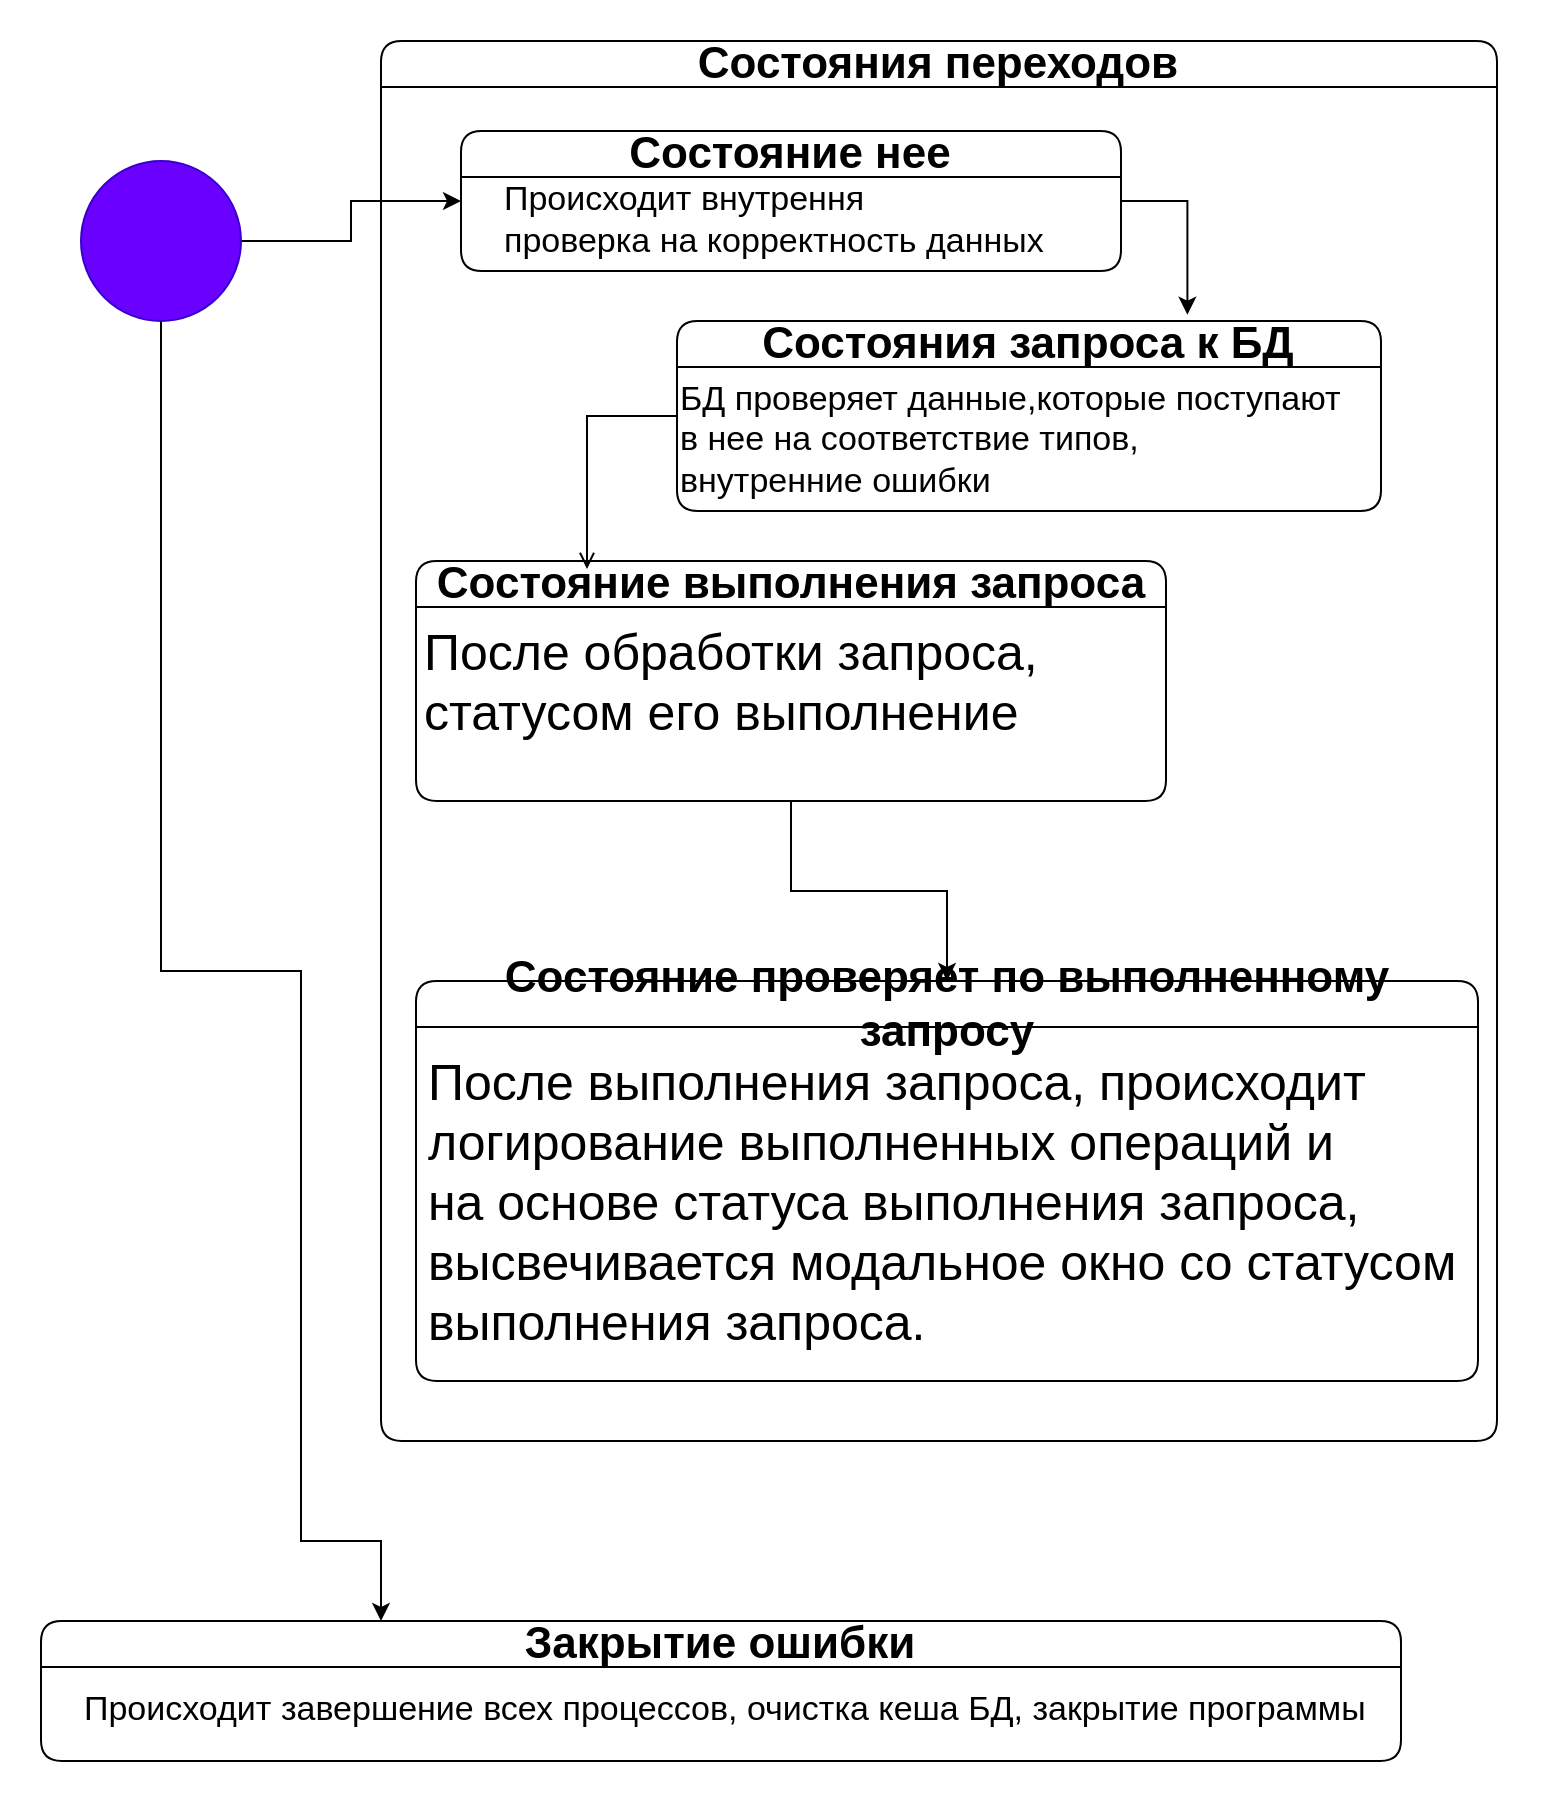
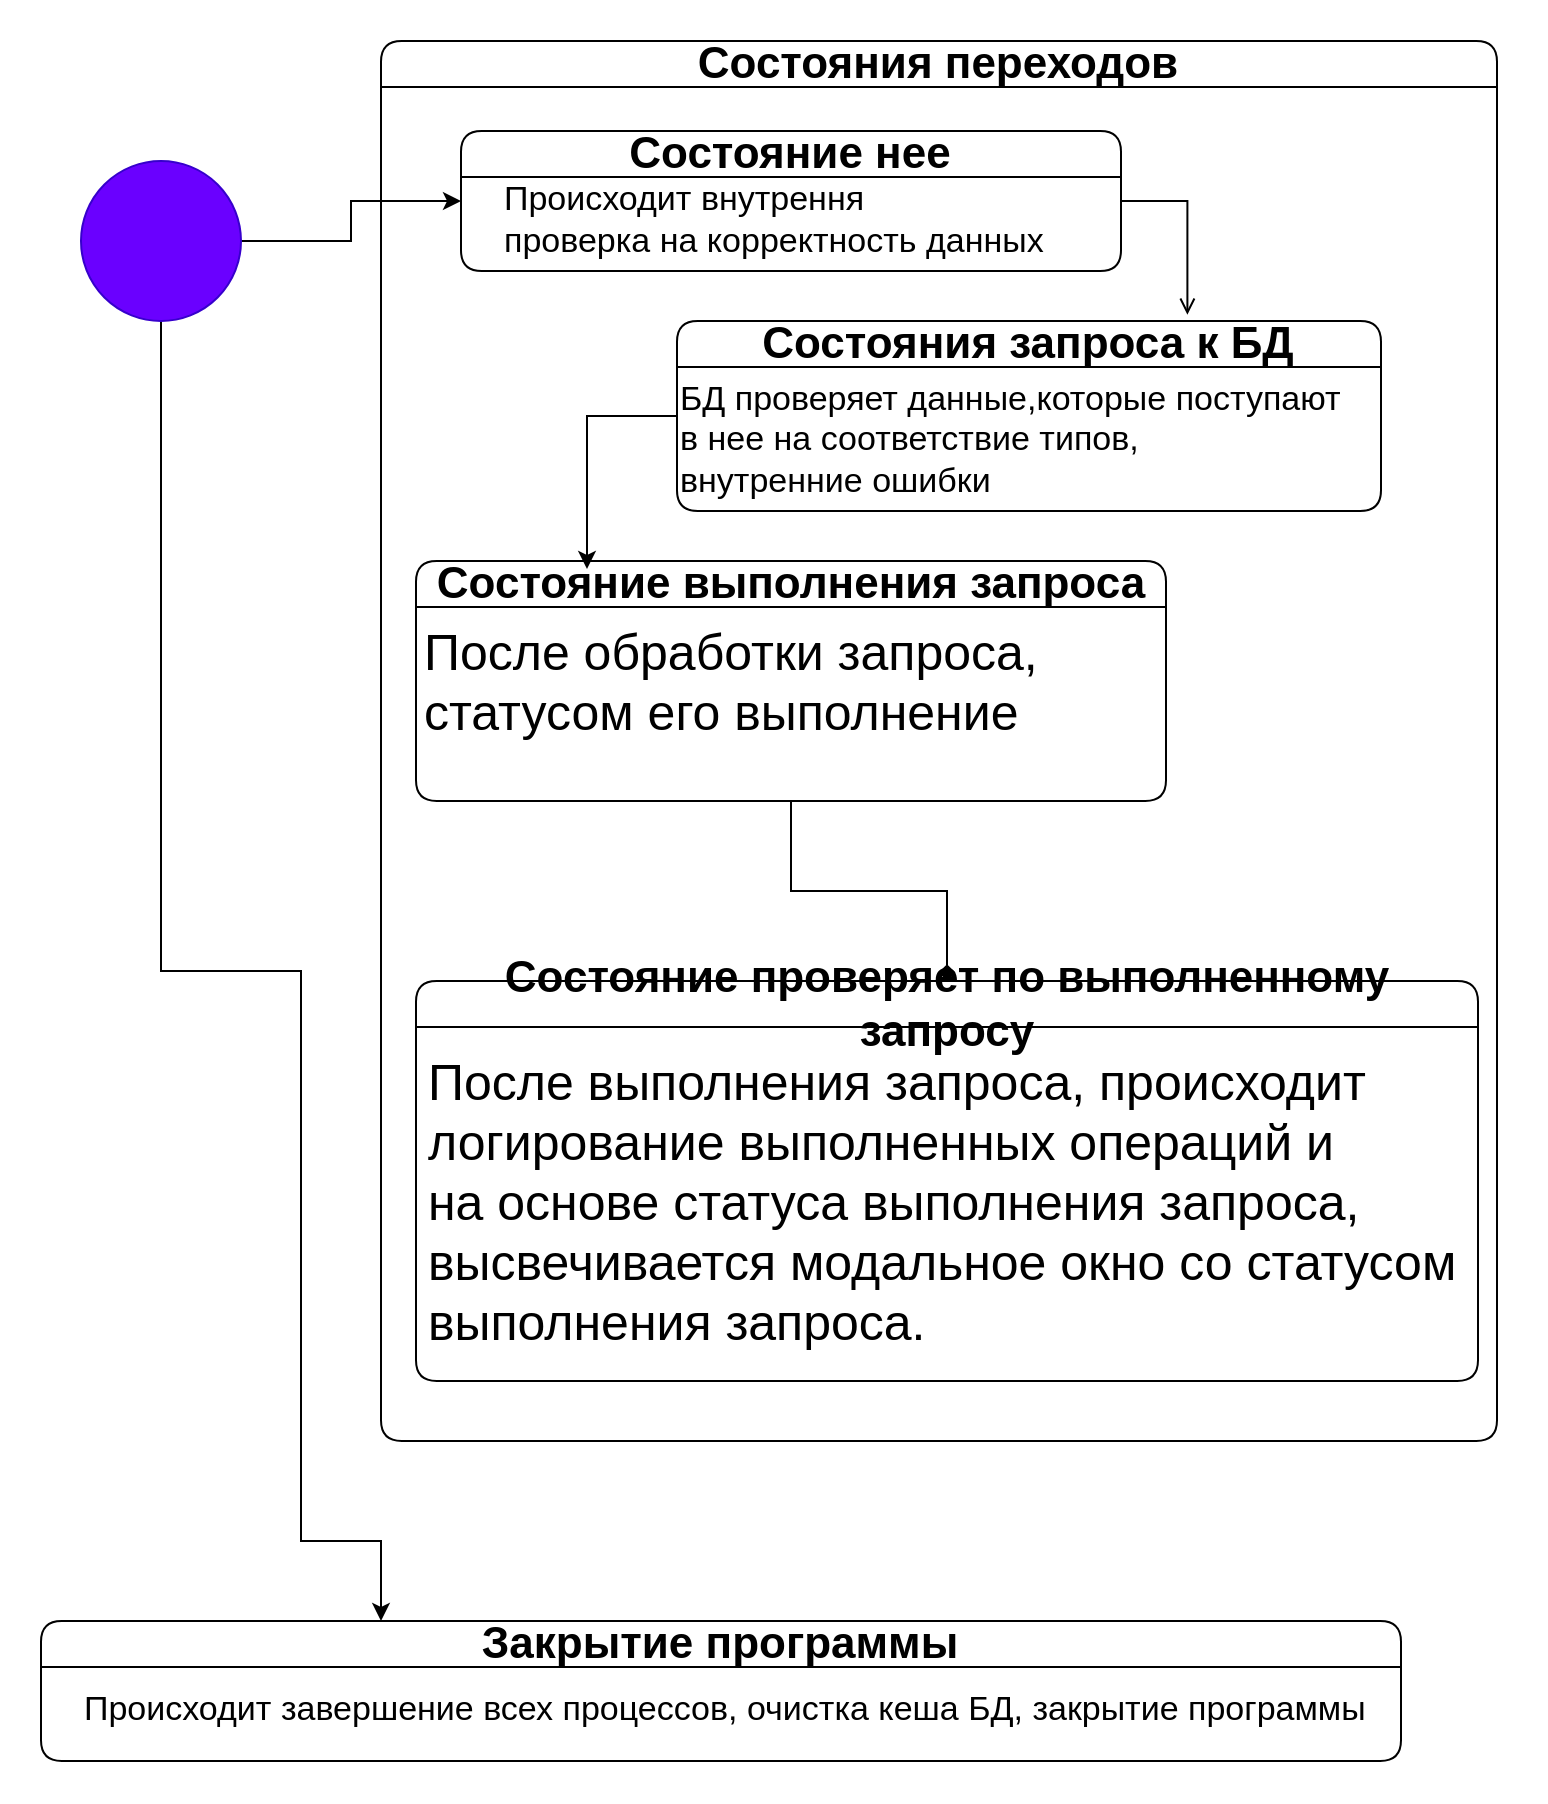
(1187, 300) -> (1187, 303)
(587, 556) -> (587, 554)
(947, 966) -> (947, 965)
(721, 1645) -> (721, 1645)
